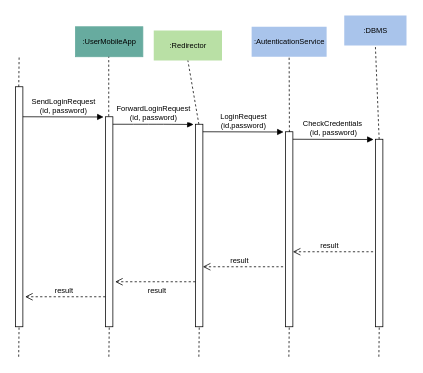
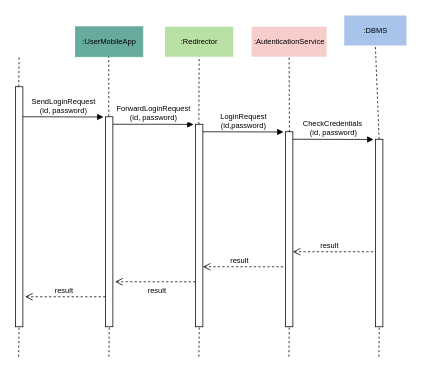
(289, 42) -> (289, 42)
(188, 45) -> (199, 42)
